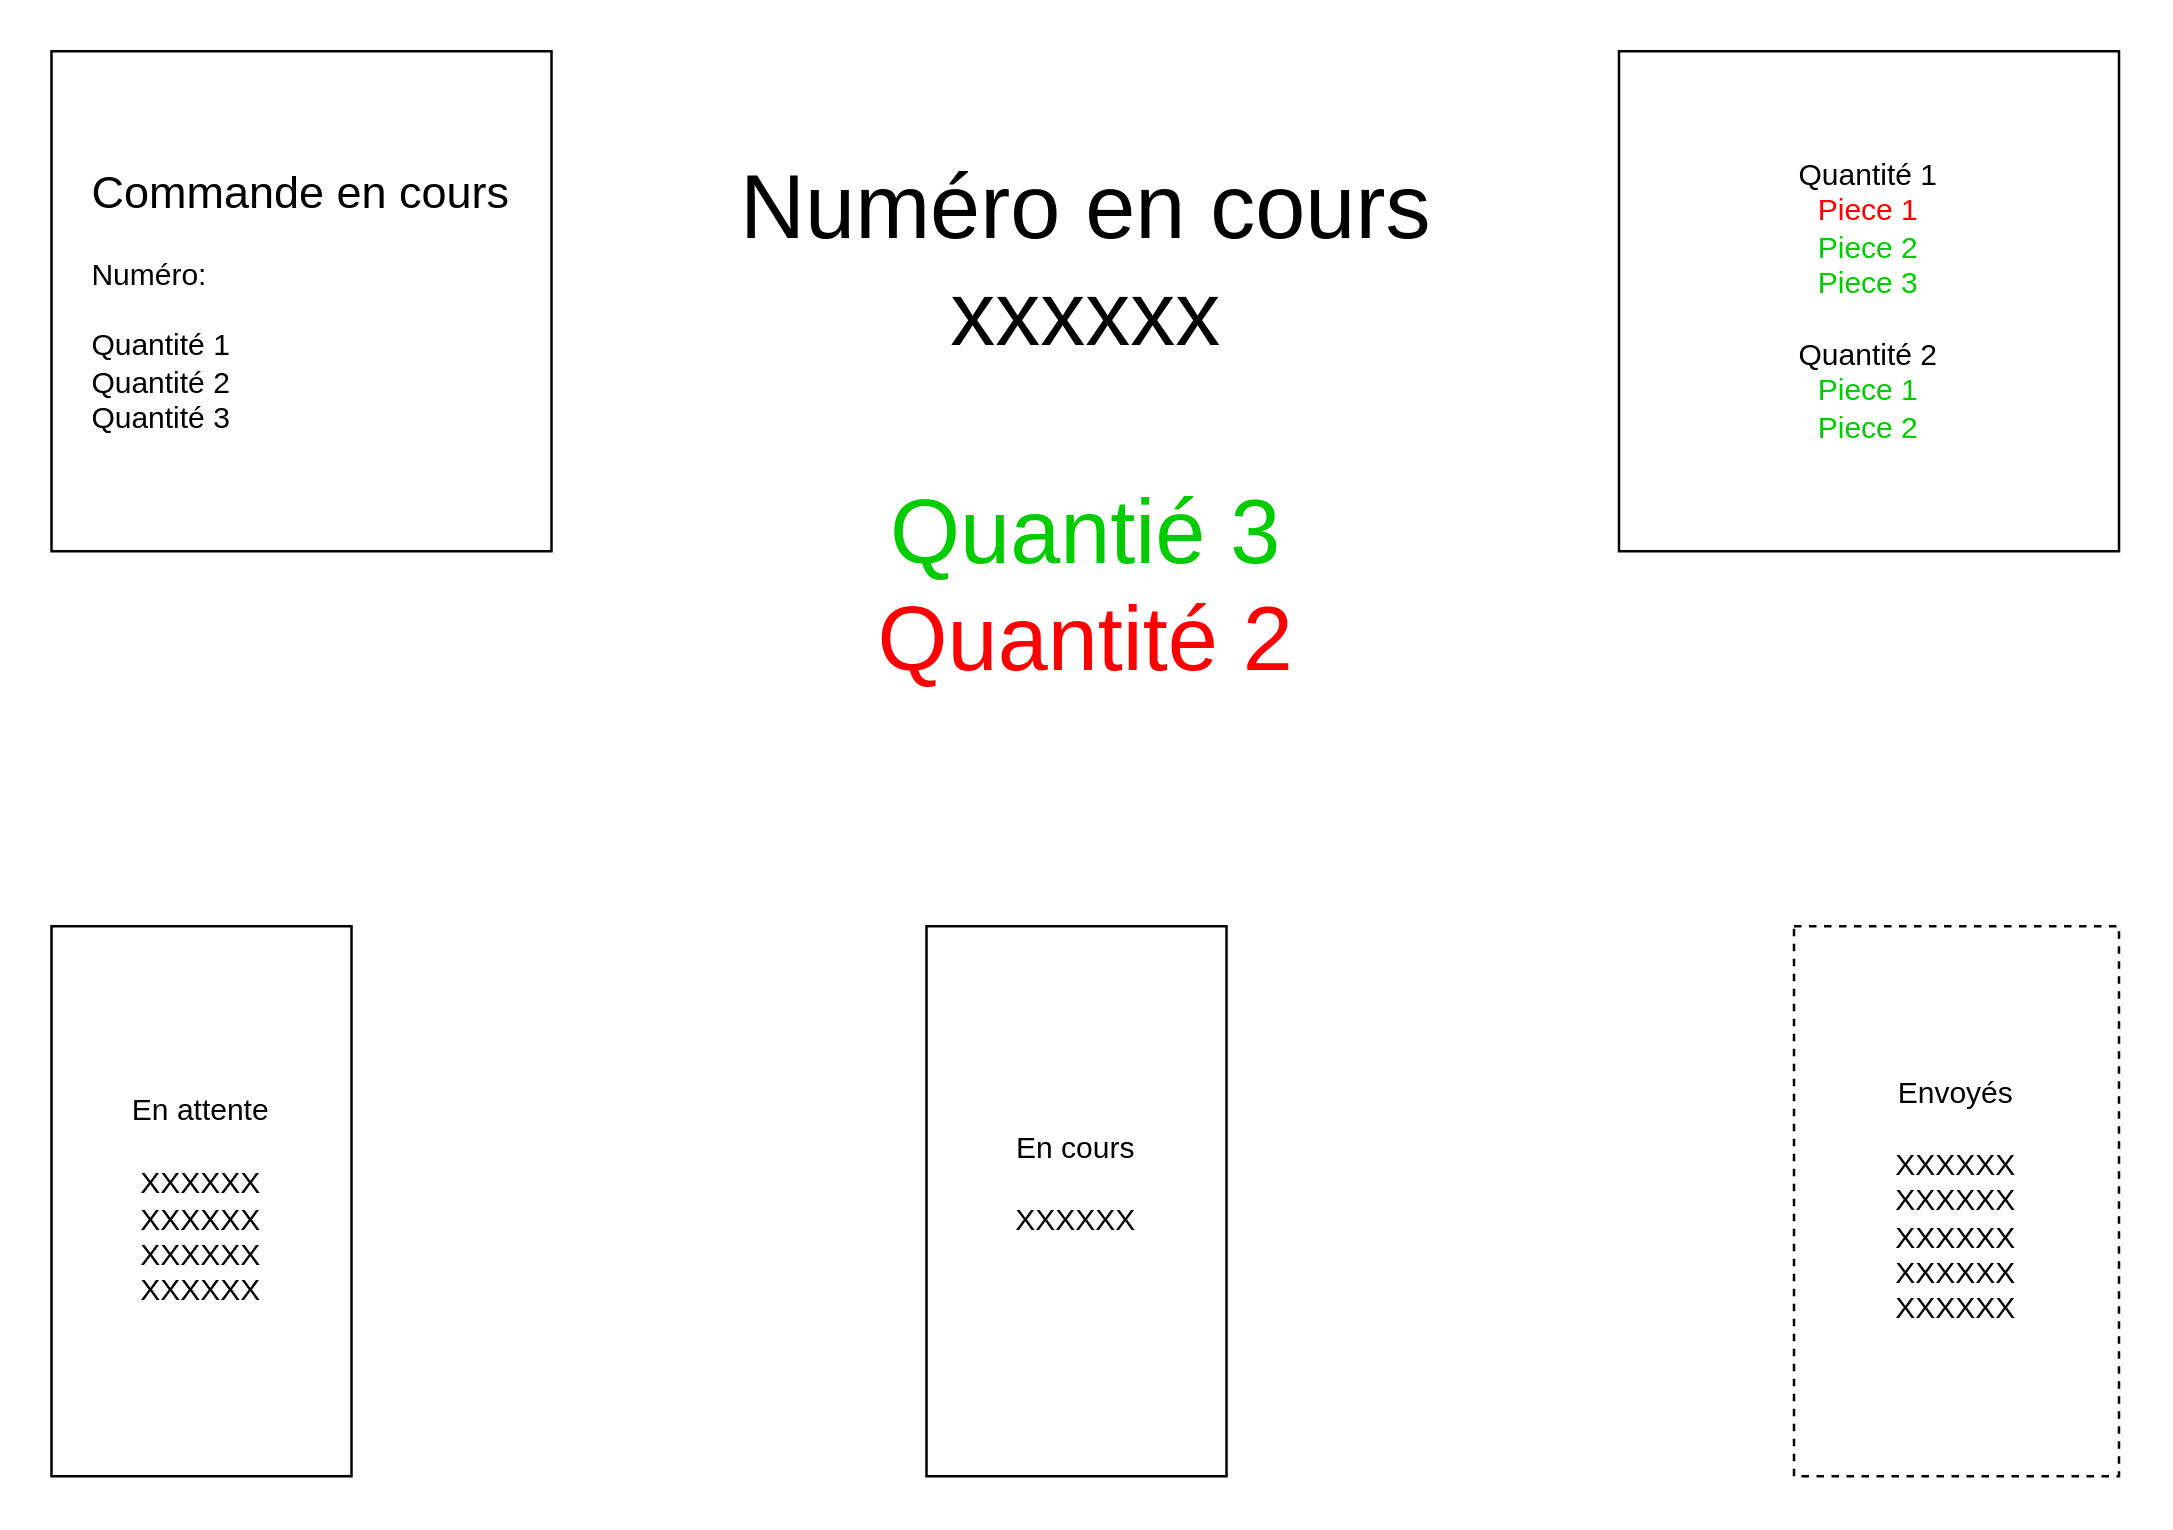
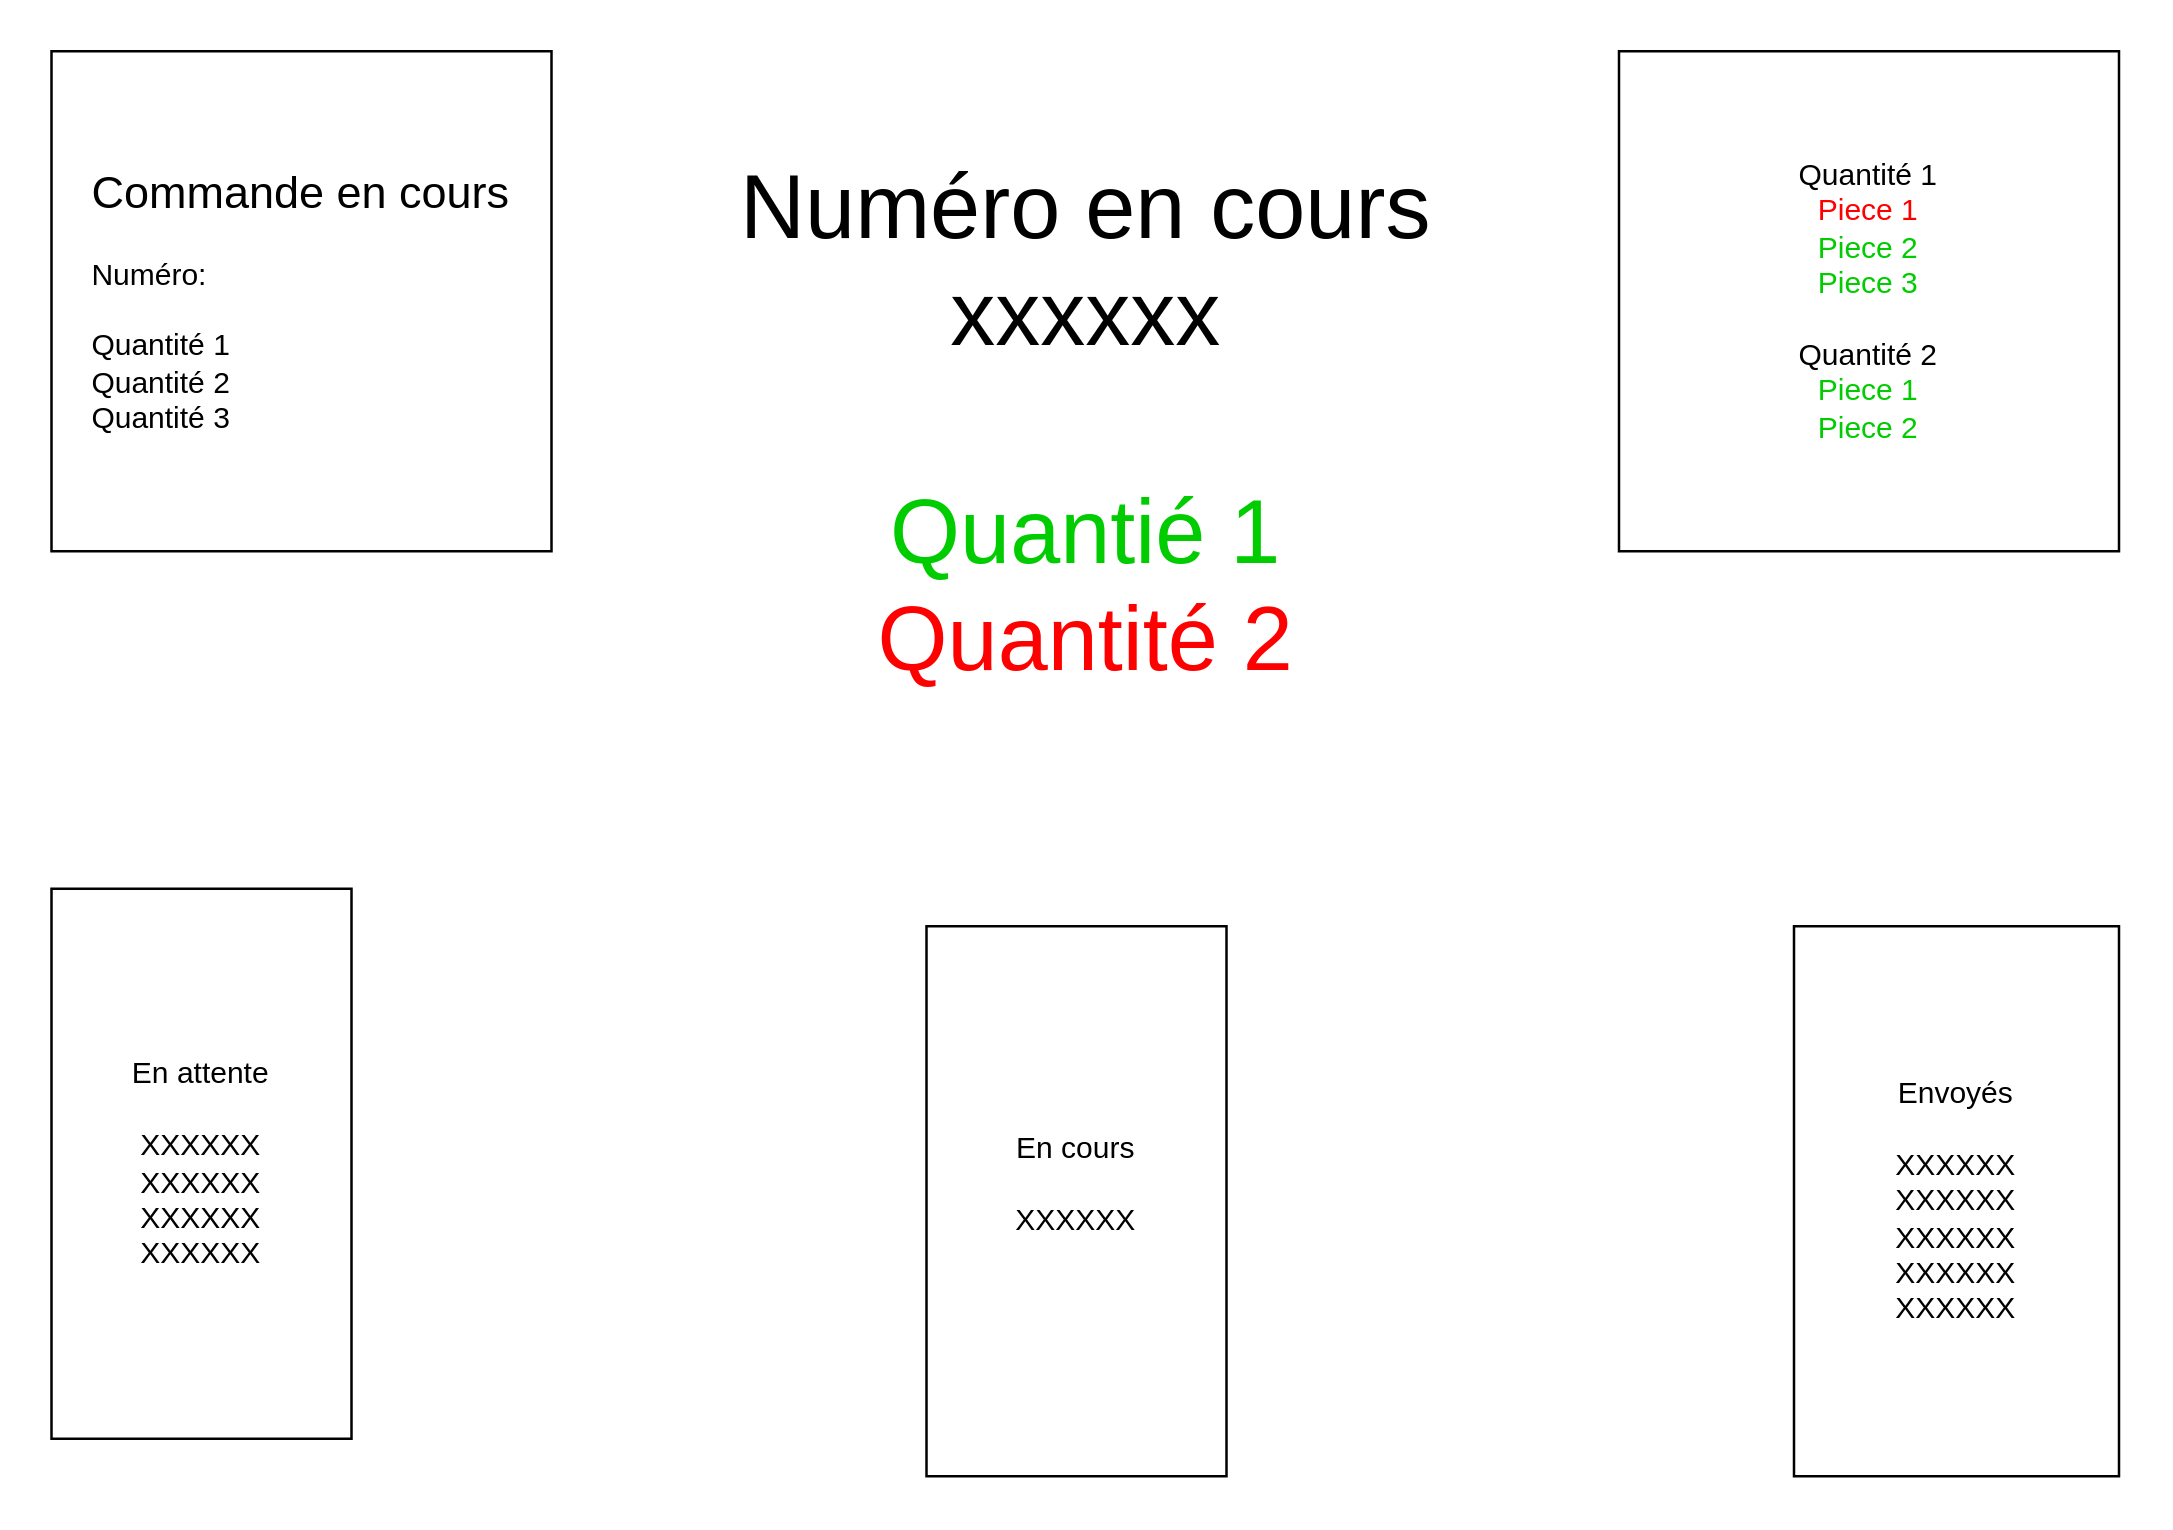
(1086, 476) -> (1086, 476)
(201, 1201) -> (201, 1164)
(1956, 1201) -> (1956, 1201)
